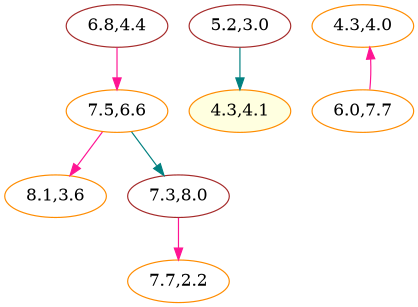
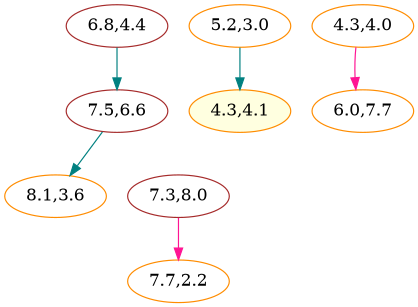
(240, 26) -> (240, 26)
(117, 63) -> (117, 63)
(371, 74) -> (355, 62)
(117, 111) -> (117, 111)
(90, 149) -> (90, 149)
(144, 149) -> none
